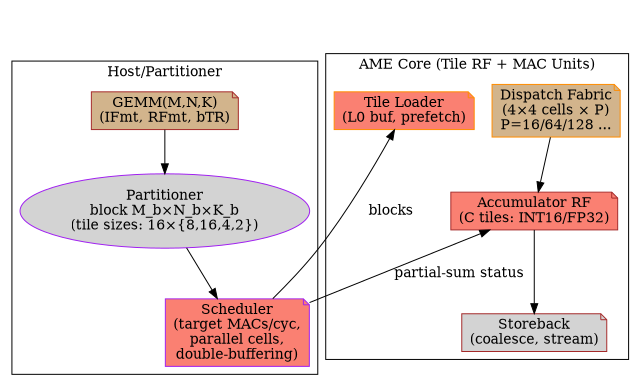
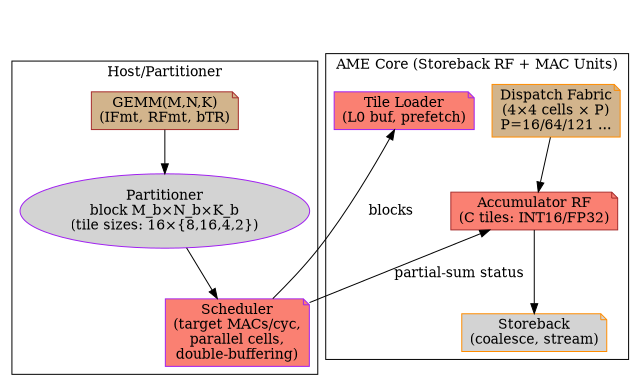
(477, 65) -> (477, 65)
(404, 111) -> (404, 111)
(556, 111) -> (556, 111)
(534, 333) -> (534, 333)
